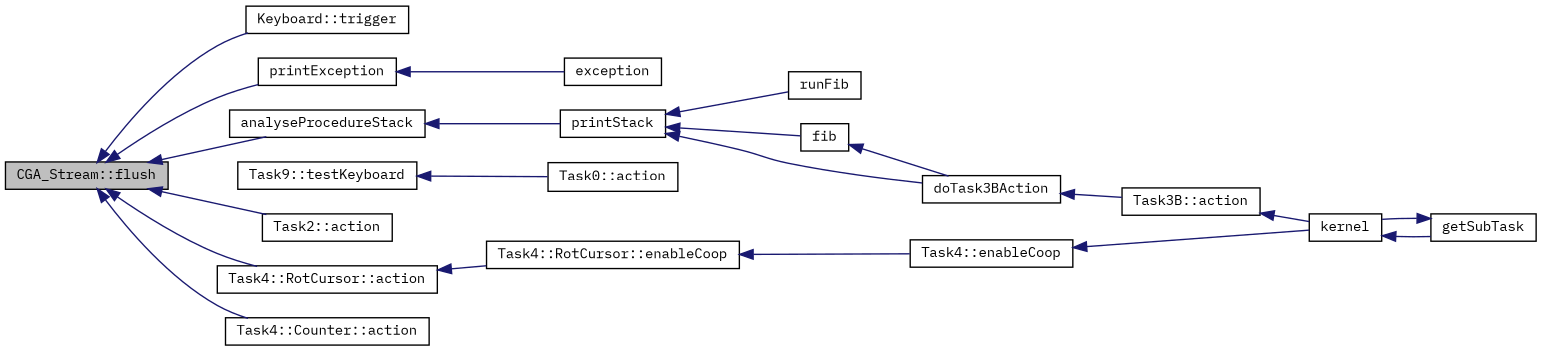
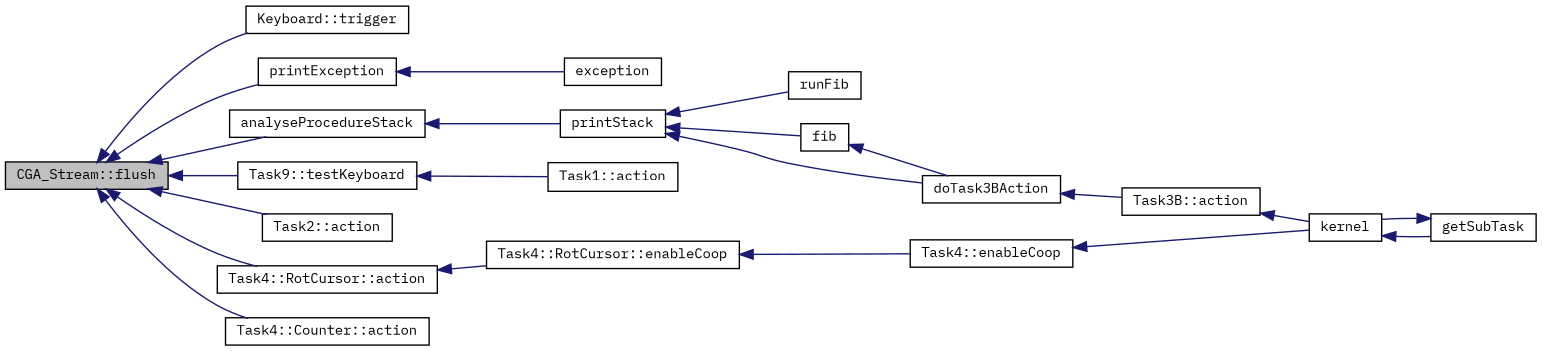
none -> (210, 176)
(613, 177) -> (613, 177)
